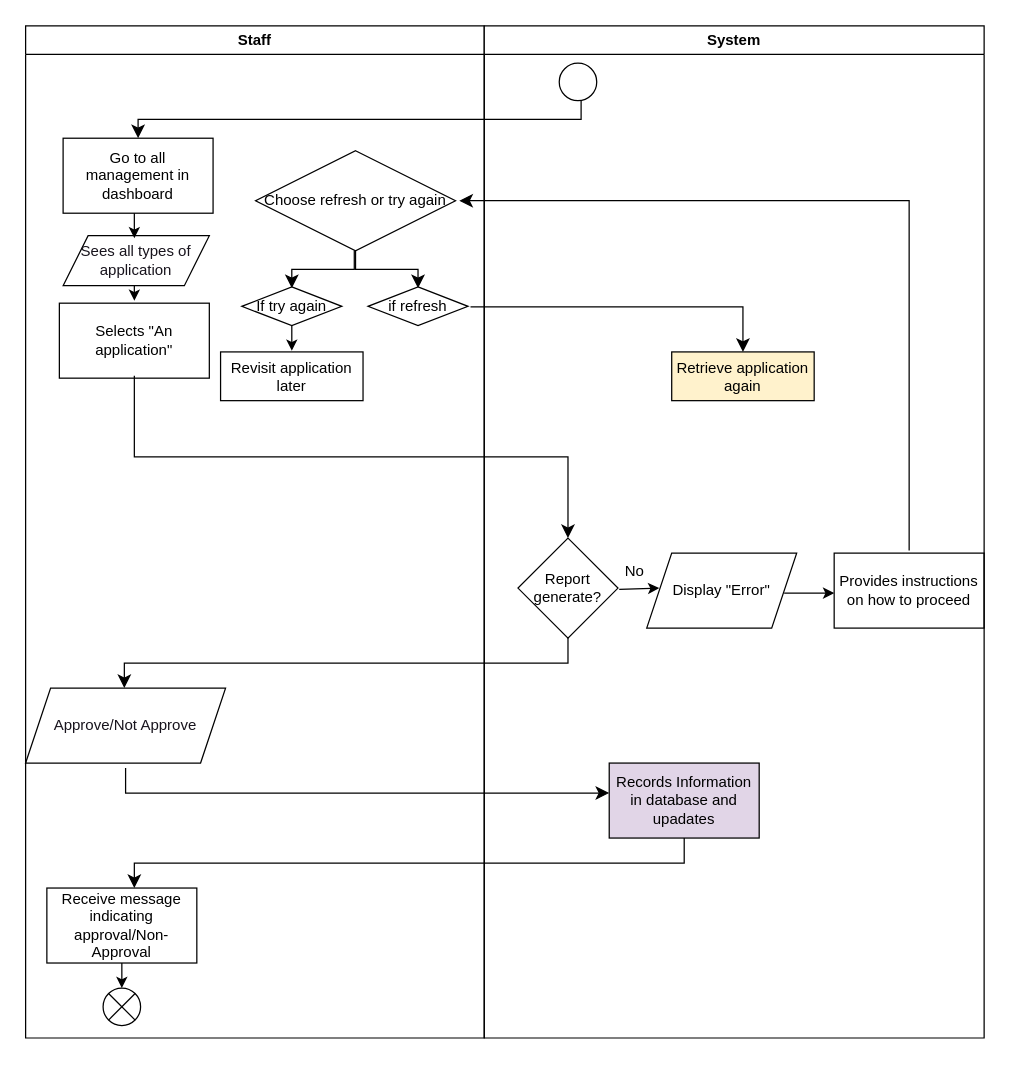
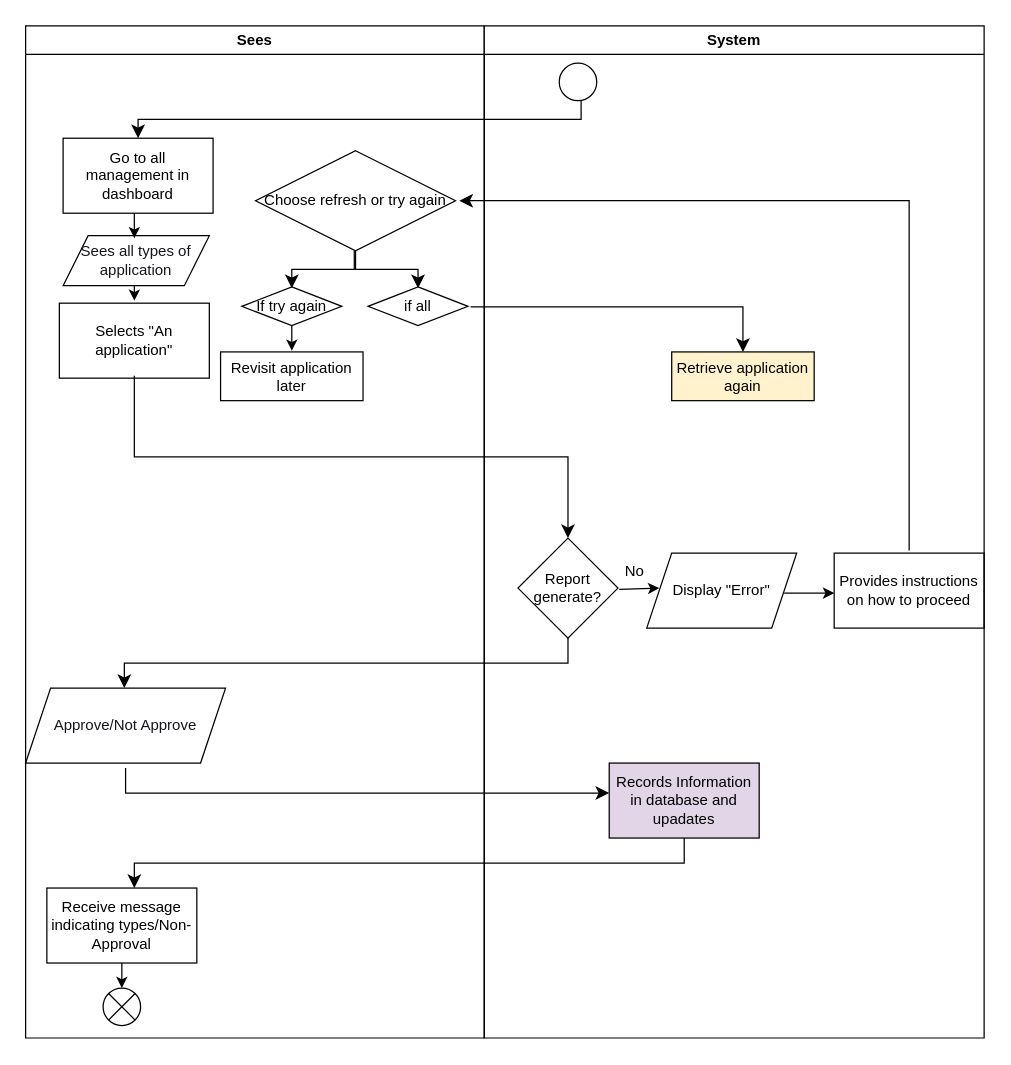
(255, 41) -> (255, 41)
(418, 307) -> (418, 307)
(122, 926) -> (122, 926)
